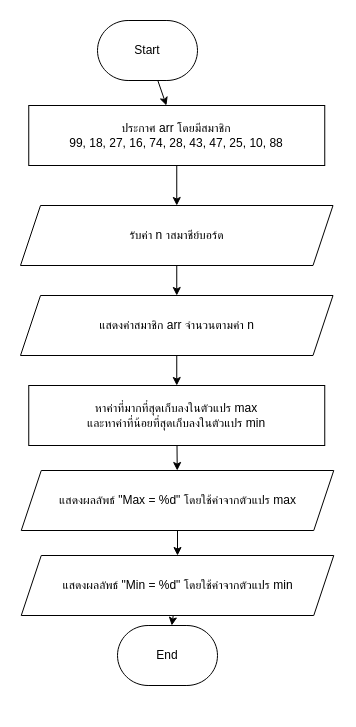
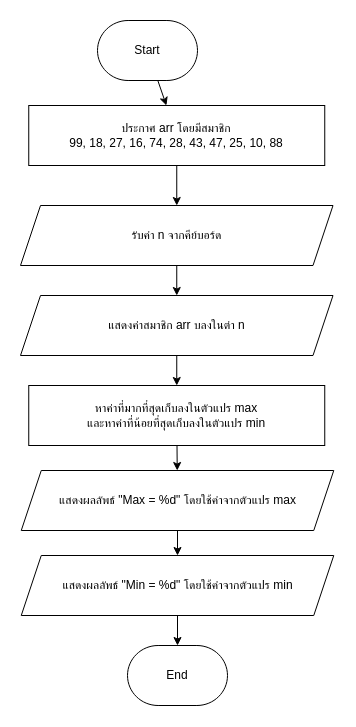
(177, 236) -> (177, 236)
(177, 326) -> (177, 326)
(168, 656) -> (178, 676)
